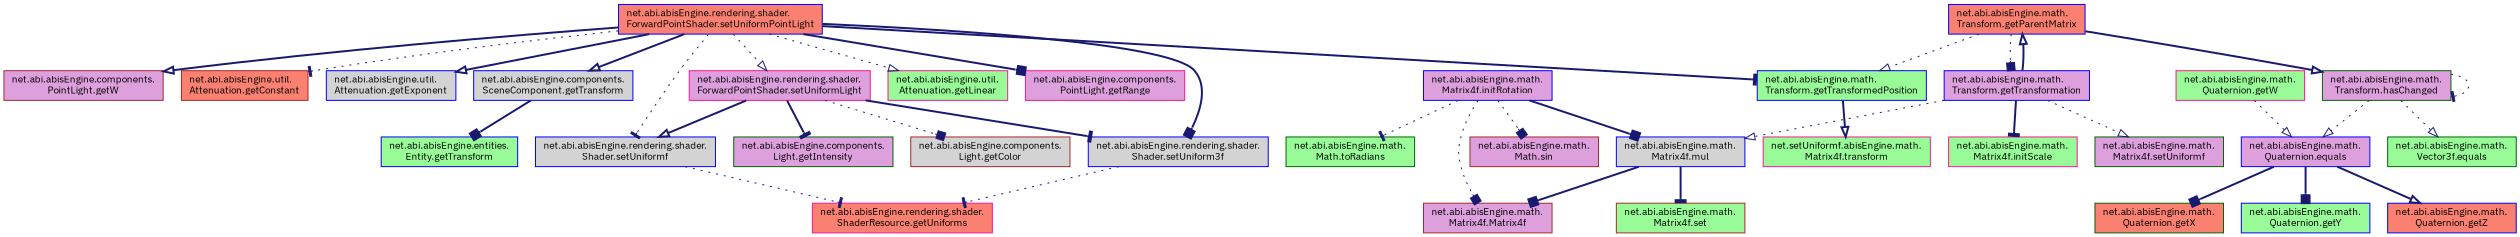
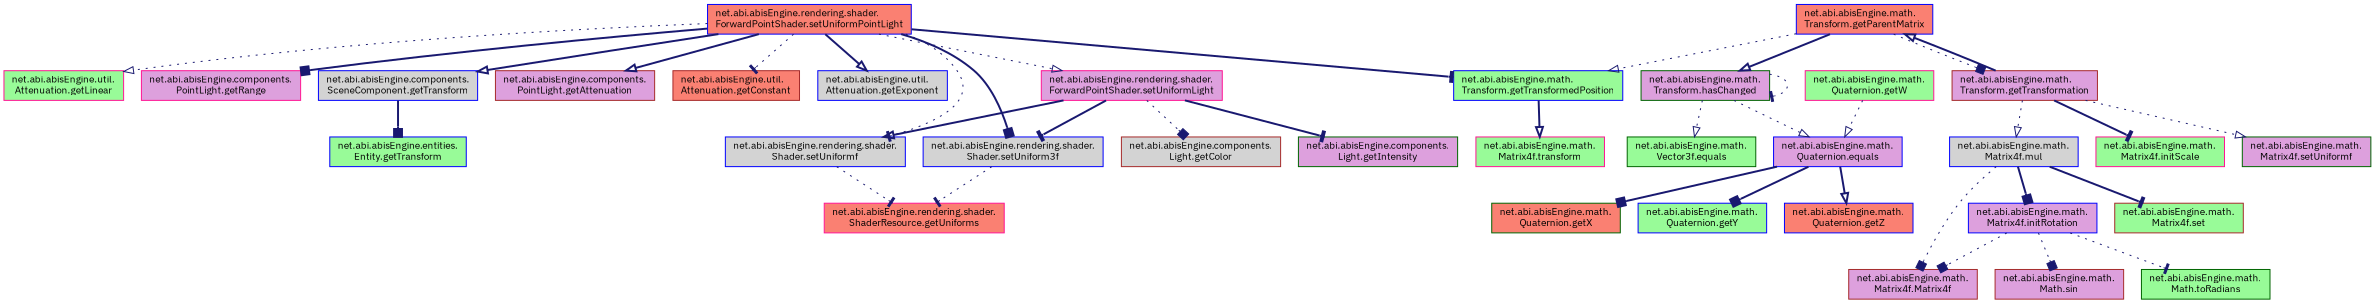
(84, 86) -> (575, 86)
(2017, 86) -> (2025, 86)
(1580, 117) -> (2022, 180)
(1847, 152) -> (1540, 152)
(1589, 183) -> (1955, 209)
